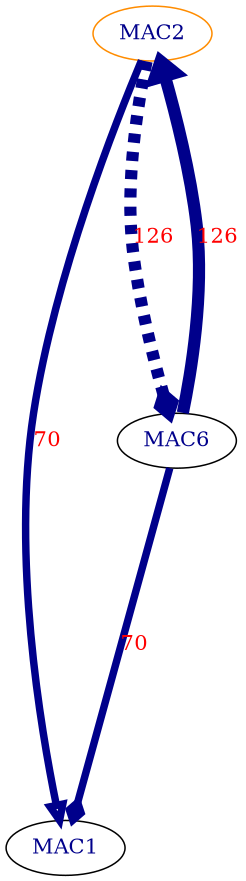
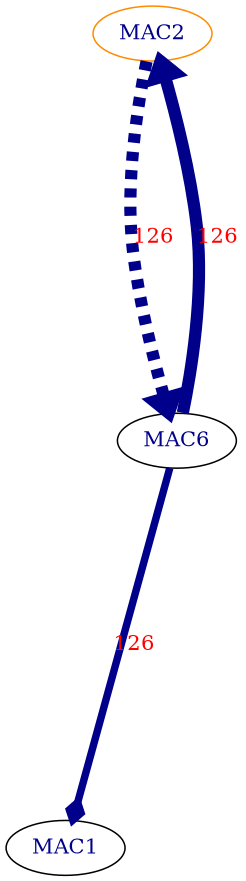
(131, 230) -> (131, 230)
(32, 426) -> none
(135, 644) -> (135, 644)
